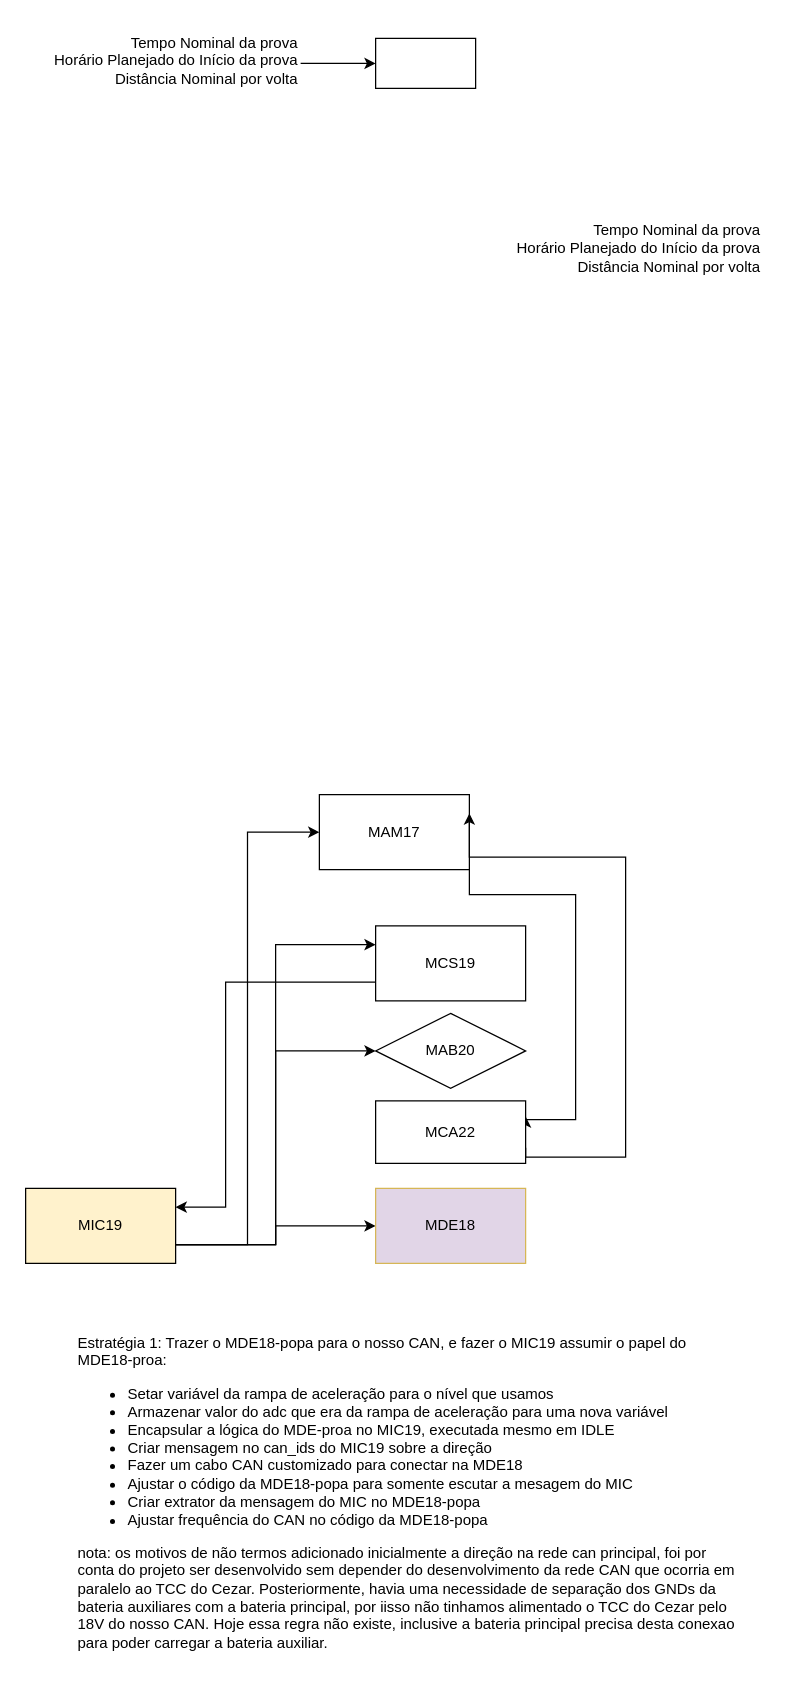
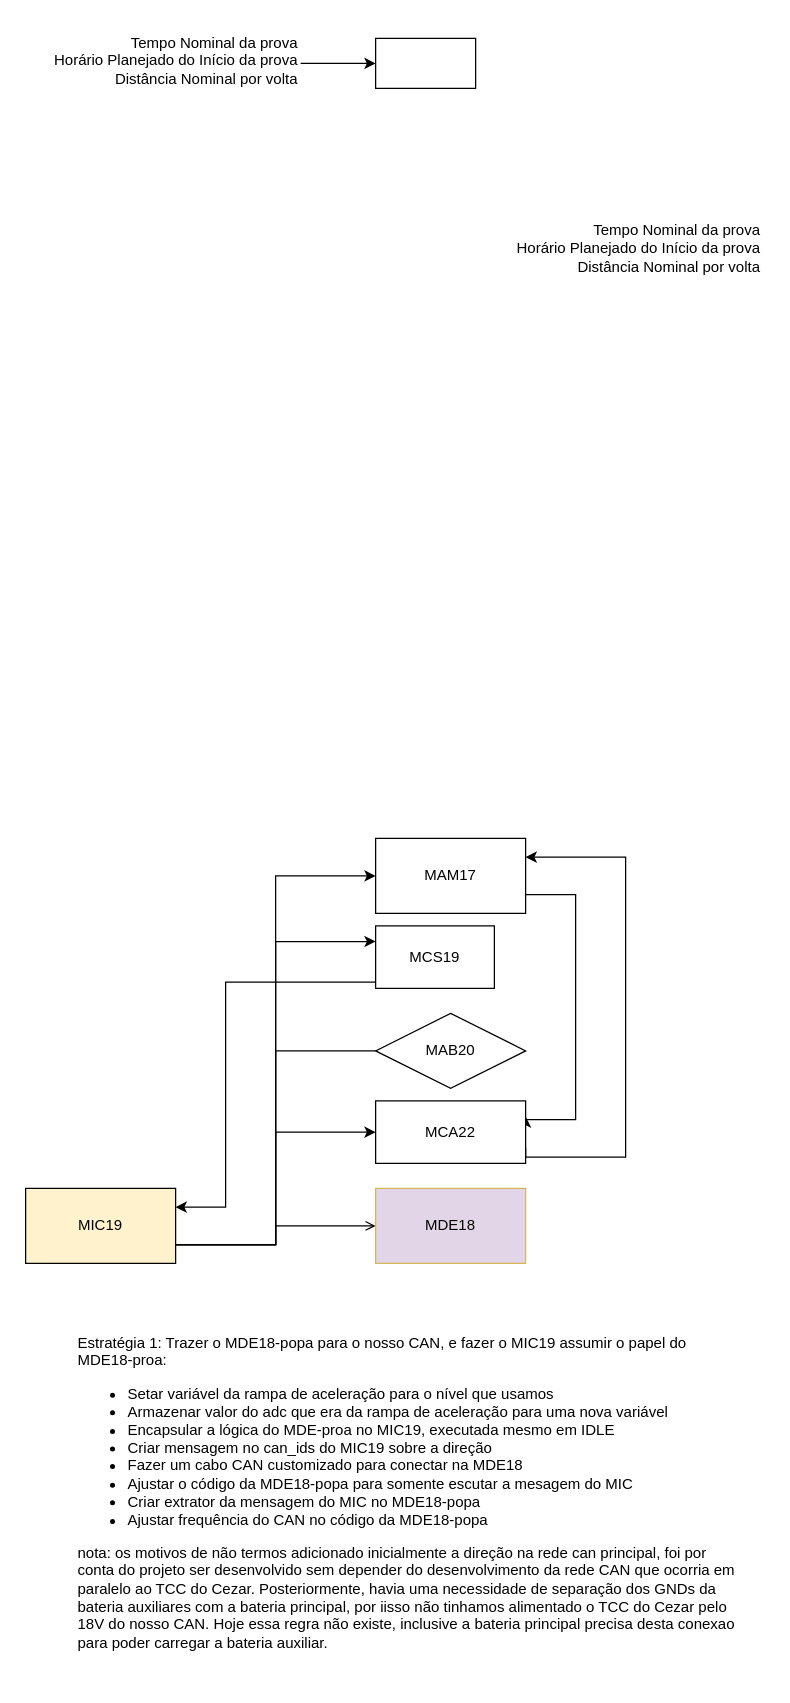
(394, 832) -> (451, 876)
(451, 963) -> (435, 957)
(366, 1051) -> (369, 1051)
none -> (322, 1132)
(366, 1226) -> (367, 1226)
